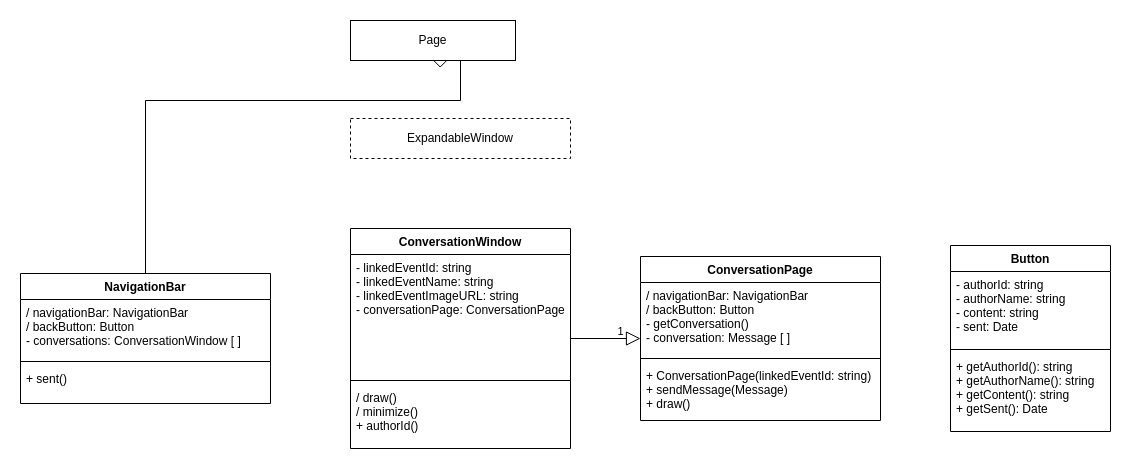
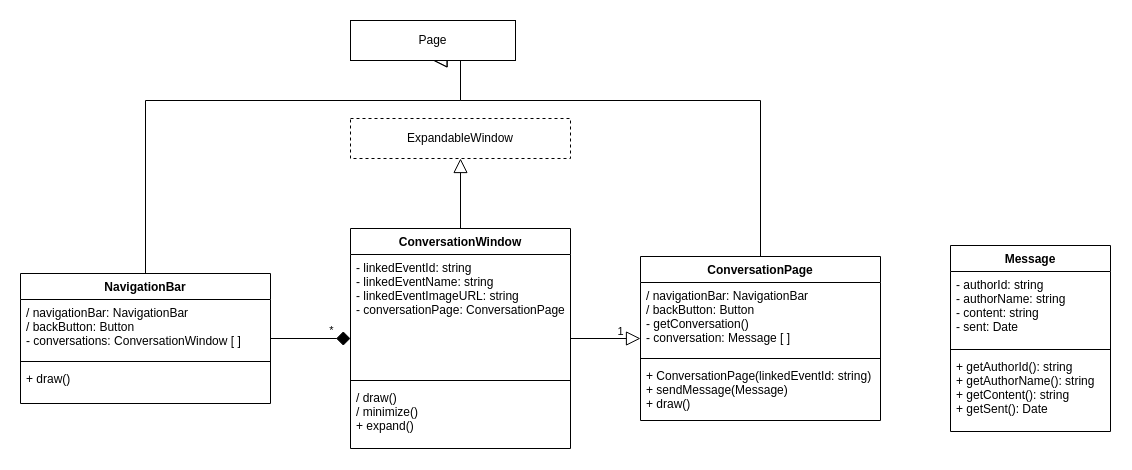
(458, 101) -> (458, 101)
none -> (690, 101)
none -> (461, 201)
(1030, 259) -> (1030, 259)
none -> (304, 339)
(51, 379) -> (51, 379)
(381, 398) -> (381, 398)
